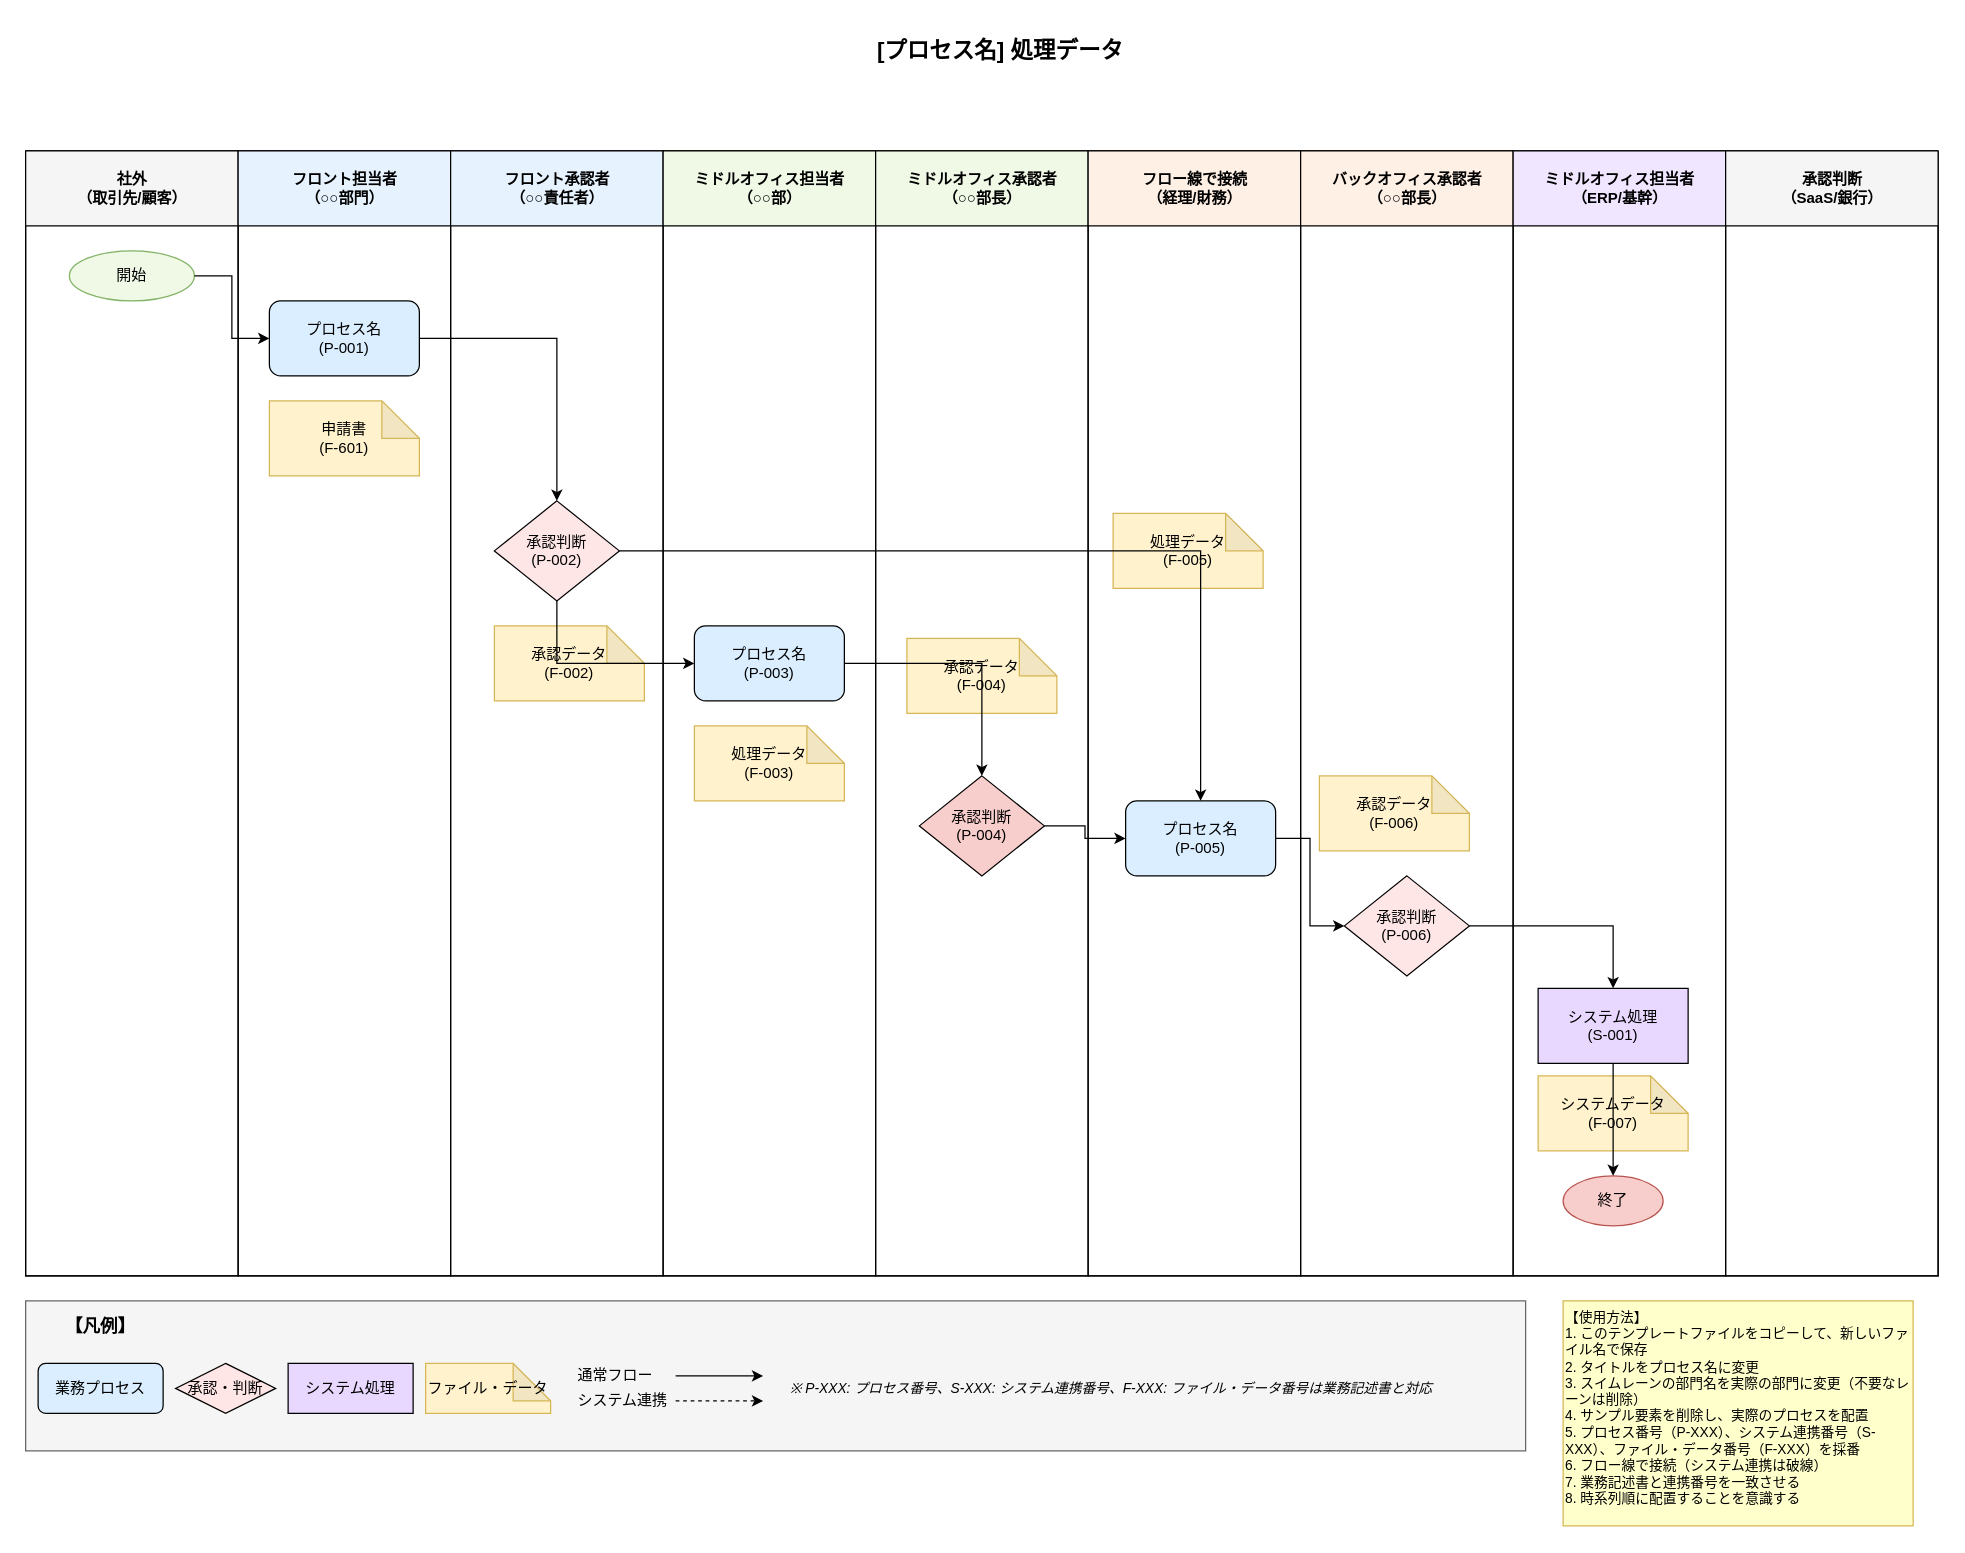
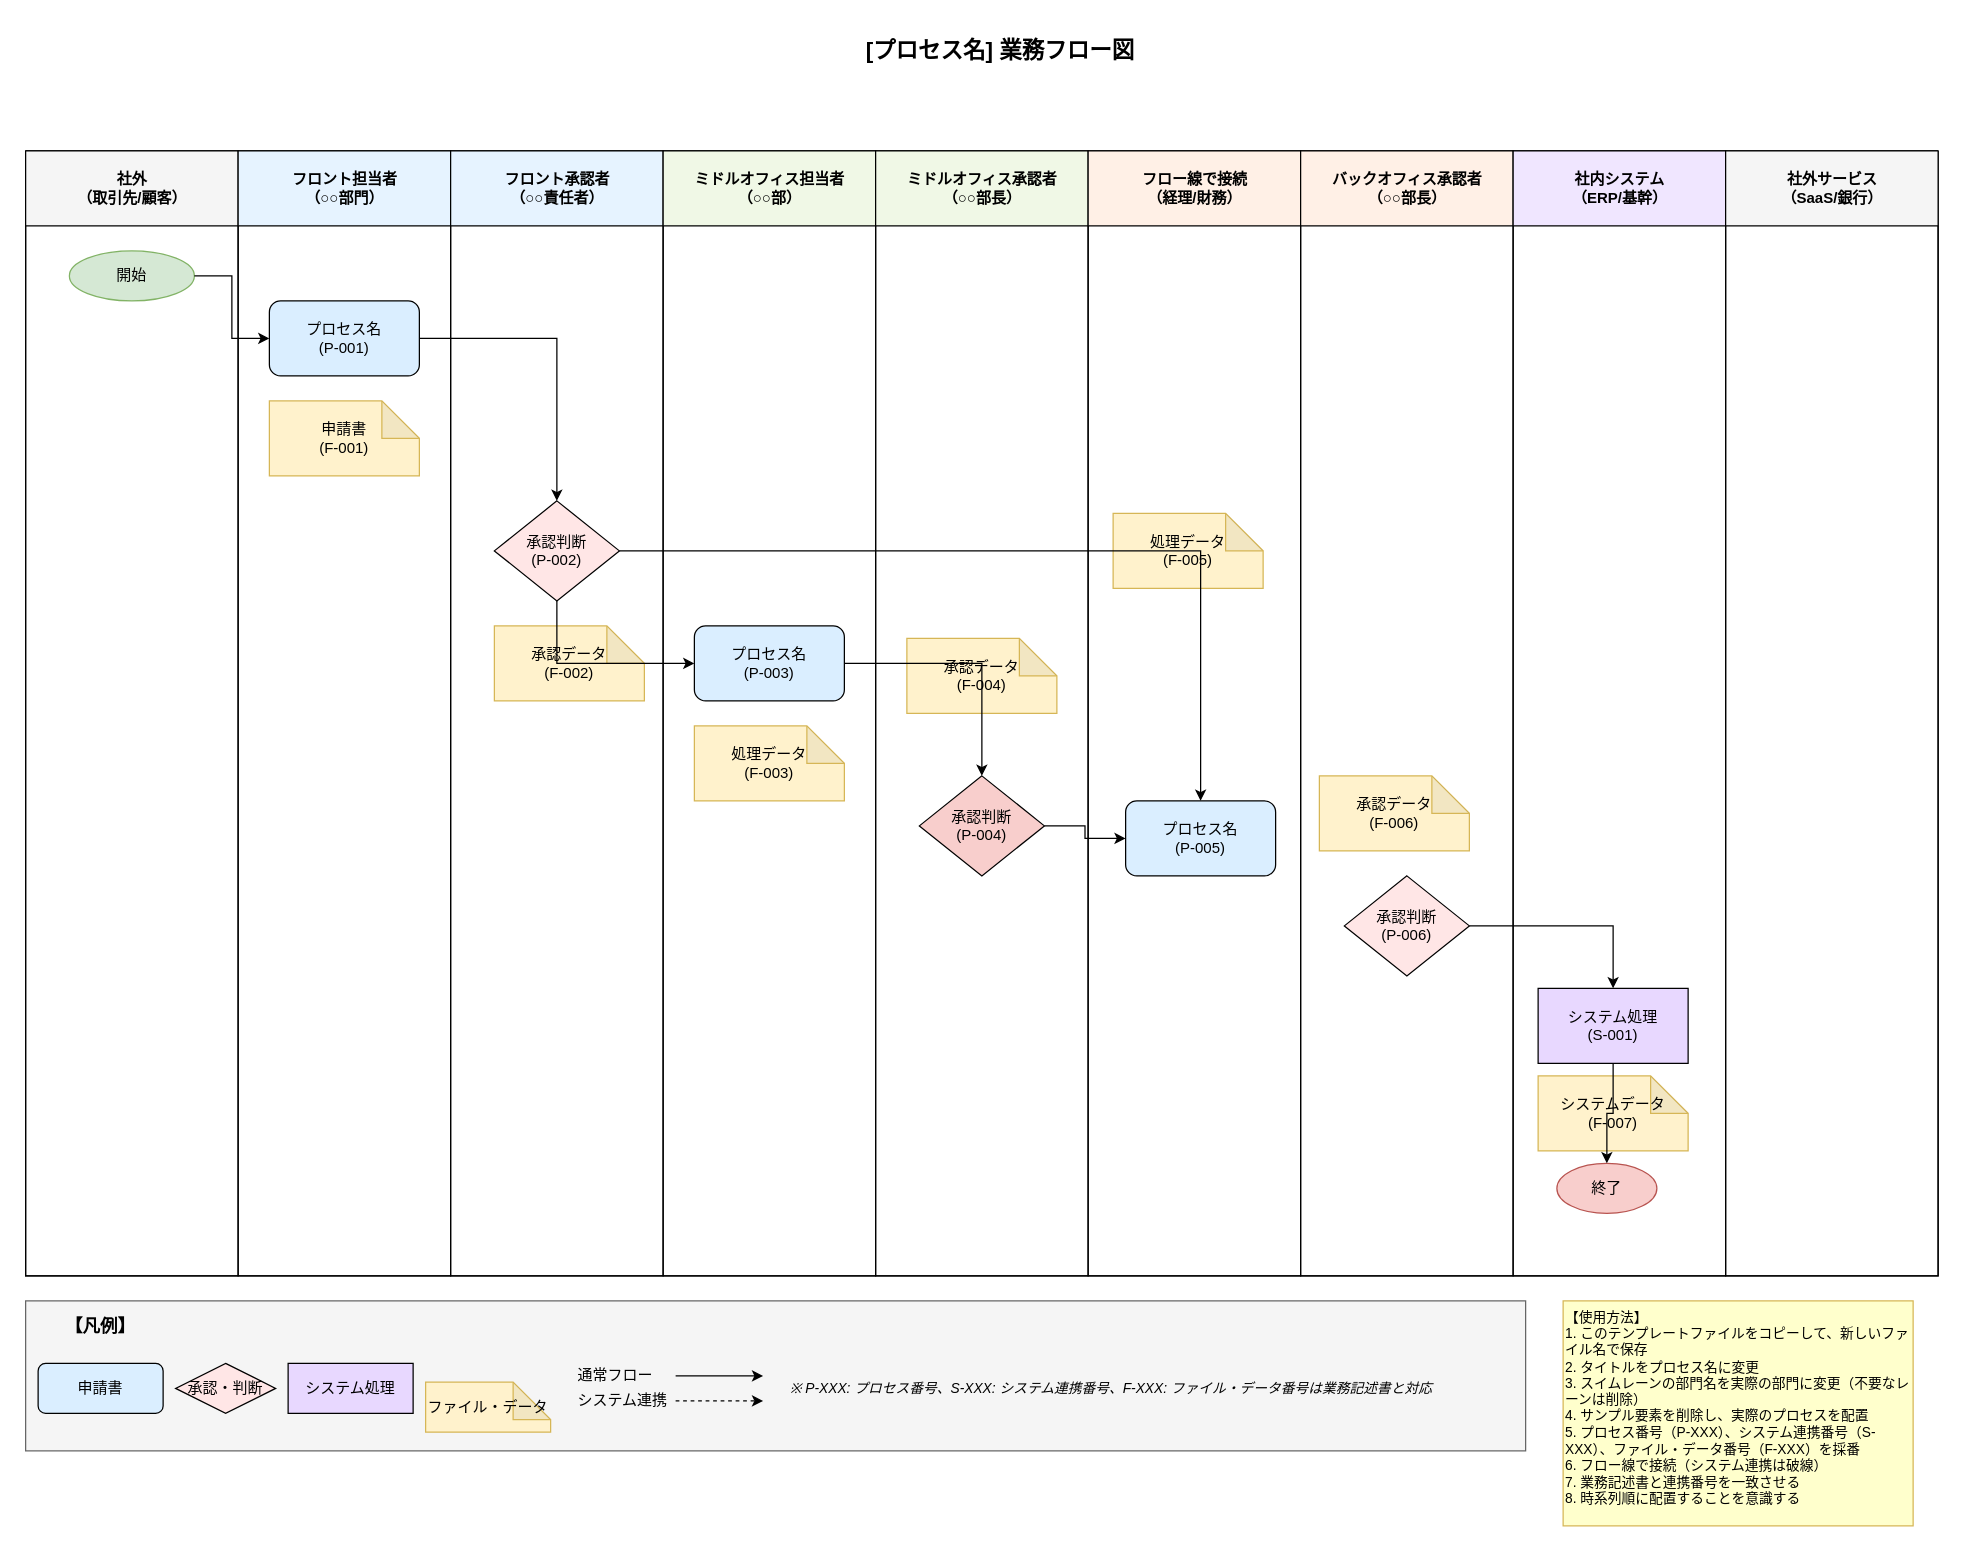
(1001, 51) -> (1001, 51)
(1620, 188) -> (1620, 188)
(1833, 188) -> (1833, 188)
(132, 276) -> (132, 276)
(344, 438) -> (344, 438)
(1310, 877) -> none
(1613, 1201) -> (1607, 1188)
(101, 1388) -> (101, 1388)
(488, 1388) -> (488, 1407)
